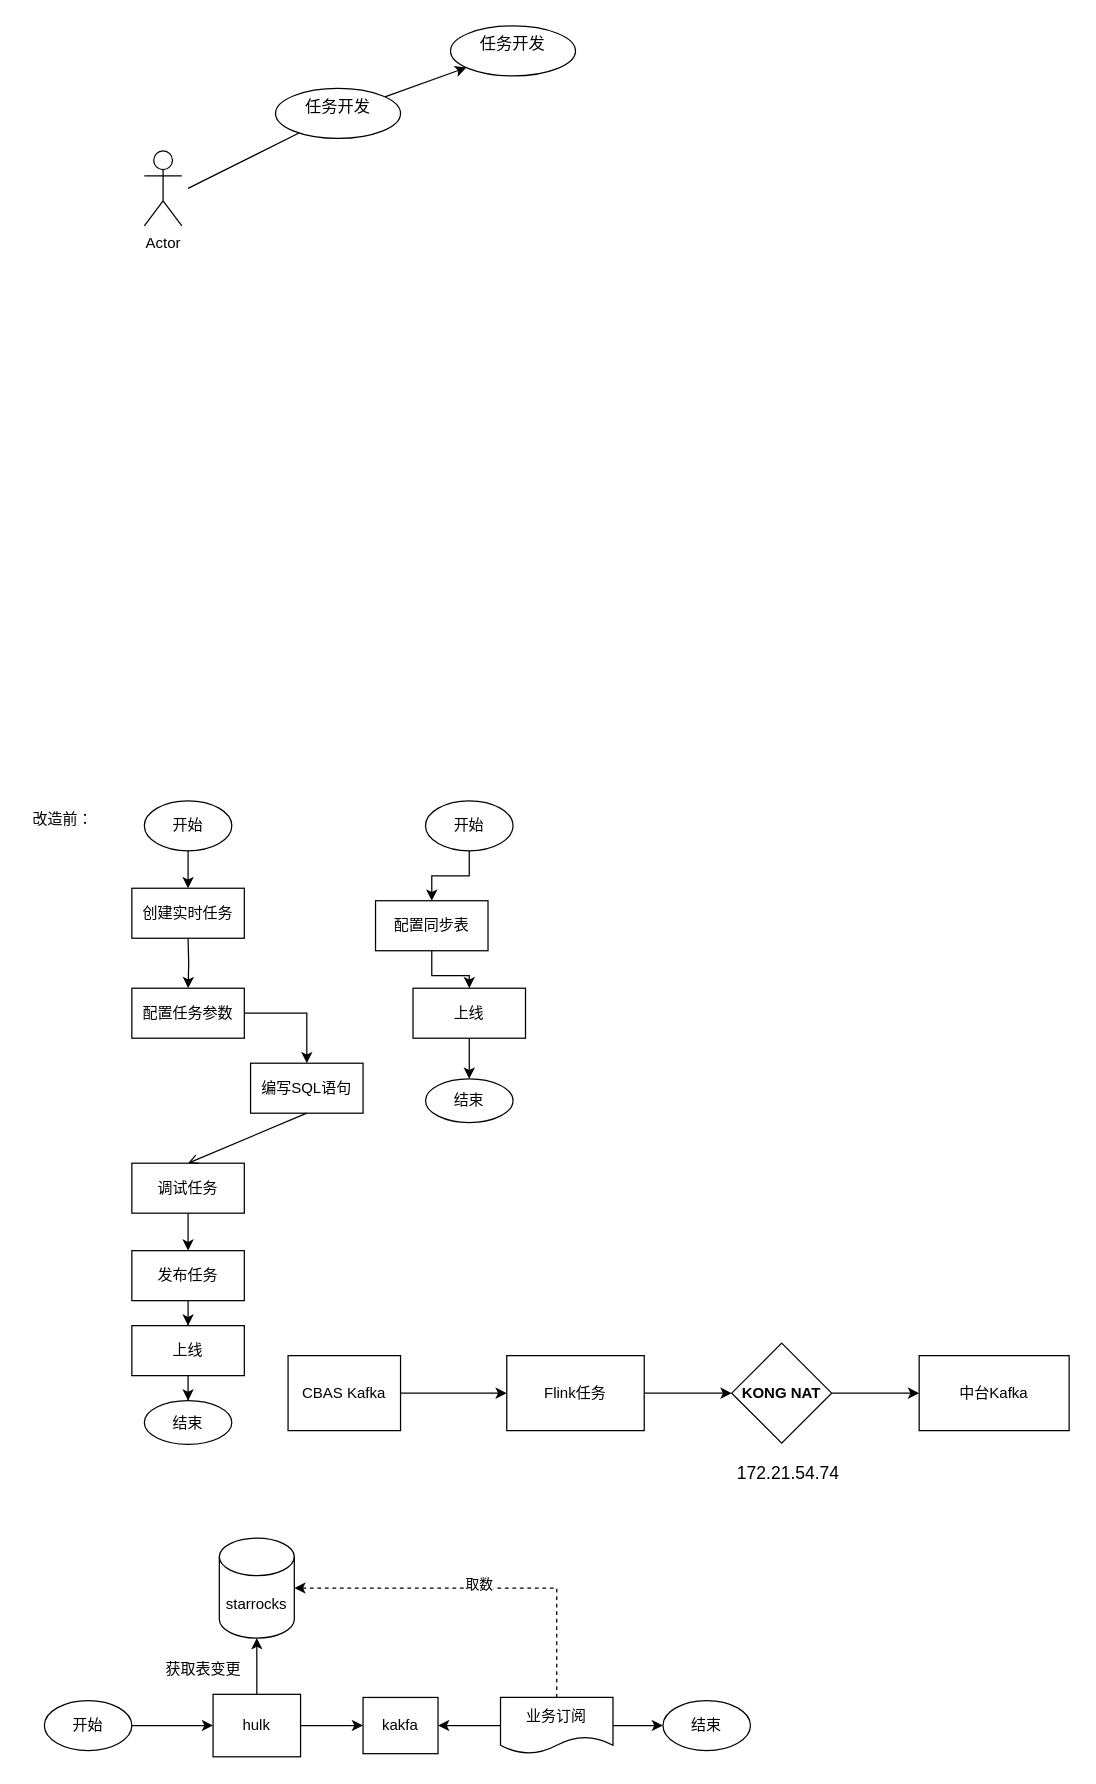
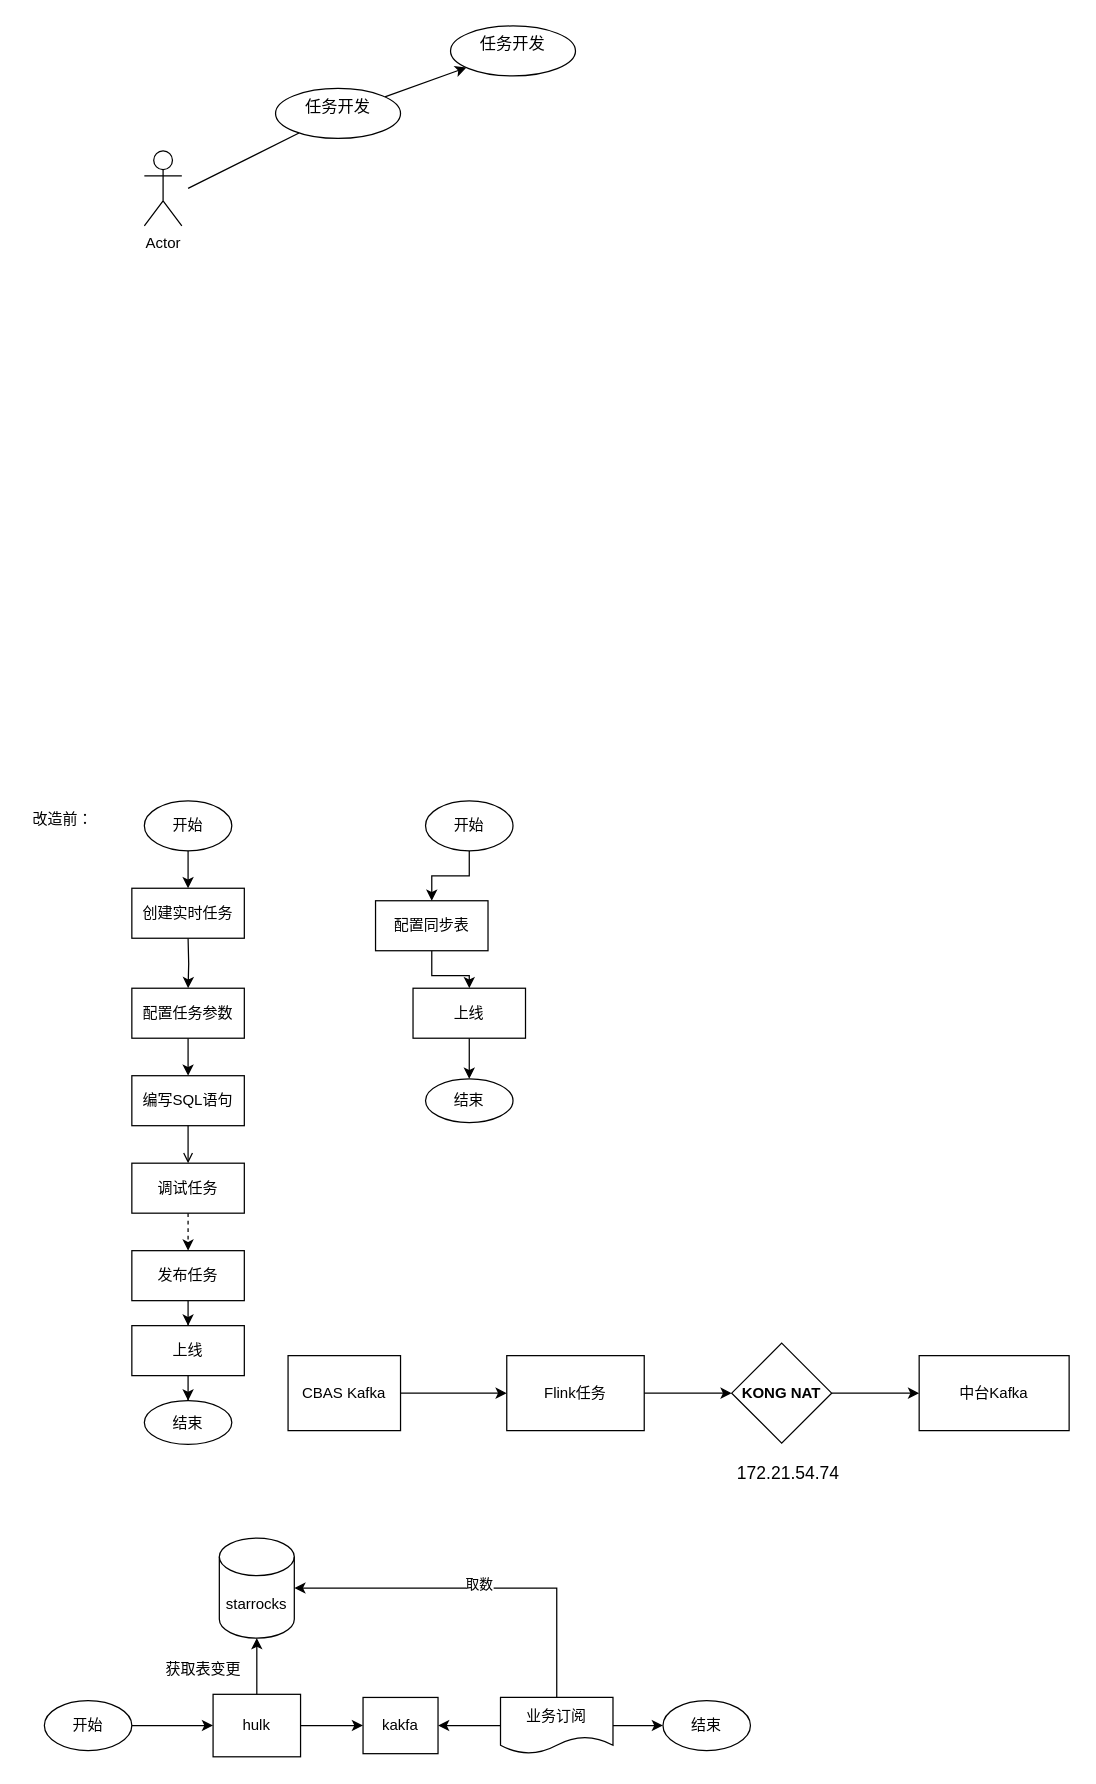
(307, 1088) -> (188, 1101)
(188, 1228) -> (188, 1228)
(557, 1609) -> (557, 1609)
